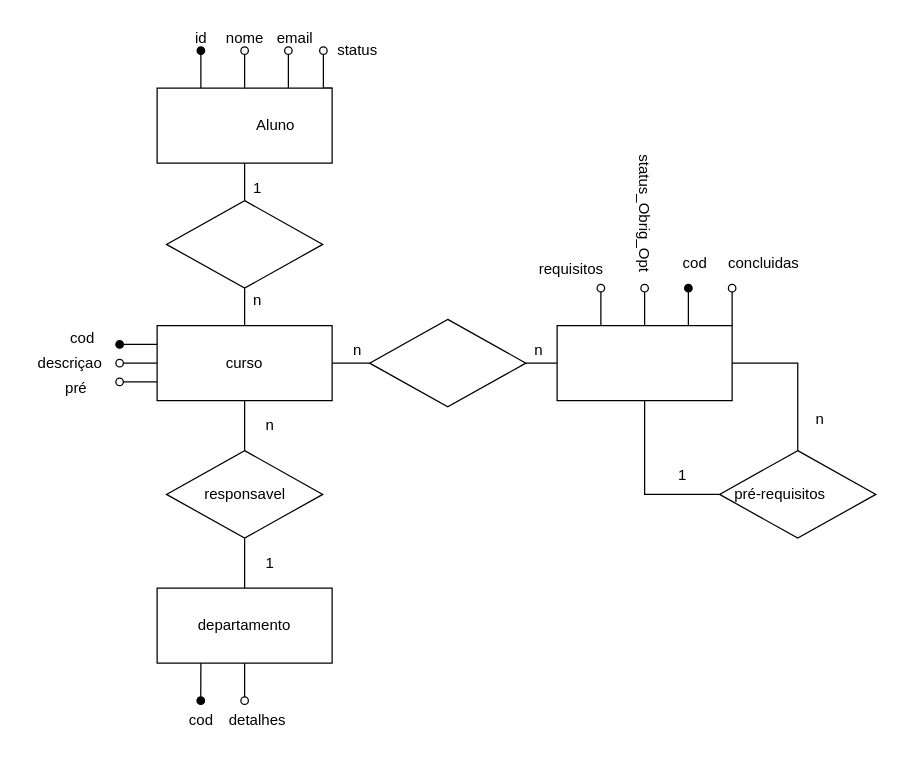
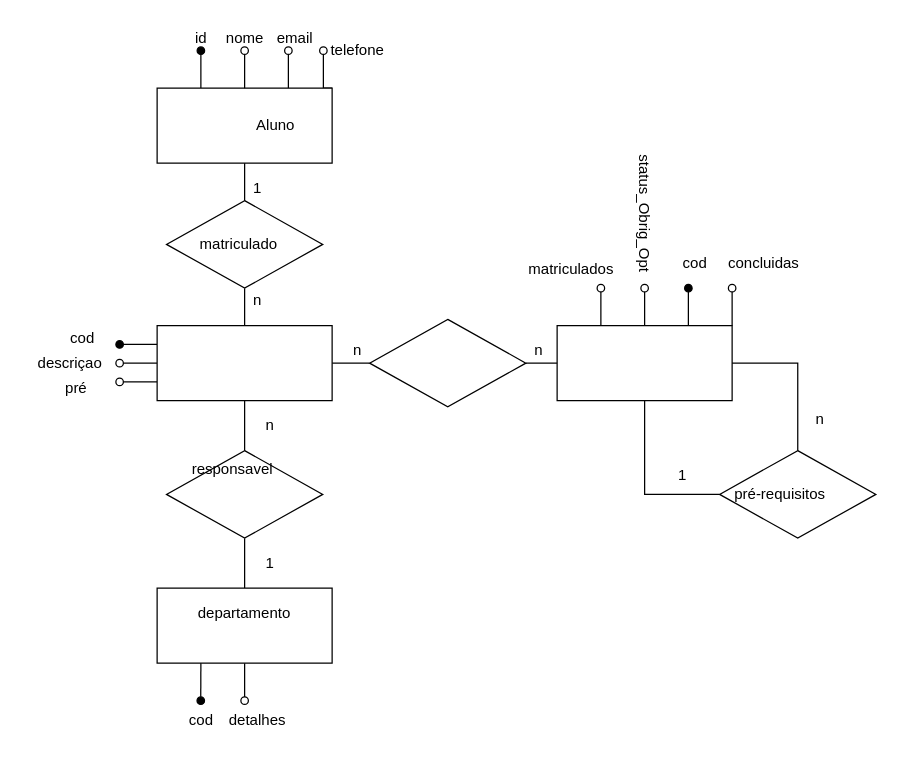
(358, 51) -> (358, 51)
none -> (238, 244)
(571, 269) -> (571, 269)
(244, 363) -> none
(244, 494) -> (232, 469)
(244, 626) -> (244, 613)
